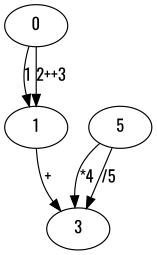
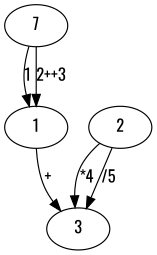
(36, 26) -> (36, 26)
(120, 127) -> (120, 127)
